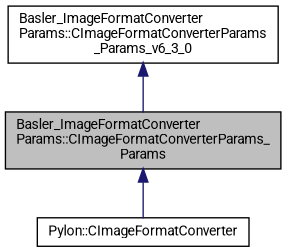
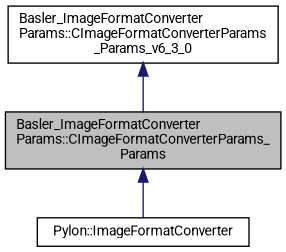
(143, 232) -> (143, 232)
